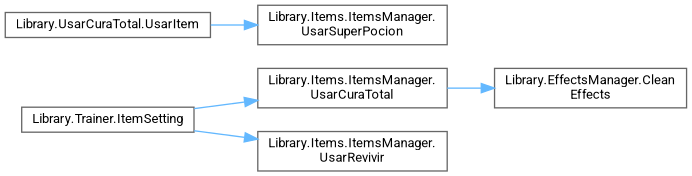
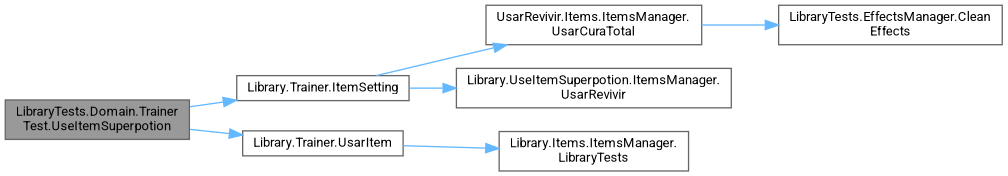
(108, 25) -> (323, 143)
(352, 25) -> (594, 151)
(352, 88) -> (594, 25)
(591, 88) -> (890, 25)
none -> (97, 120)
(352, 151) -> (594, 88)
